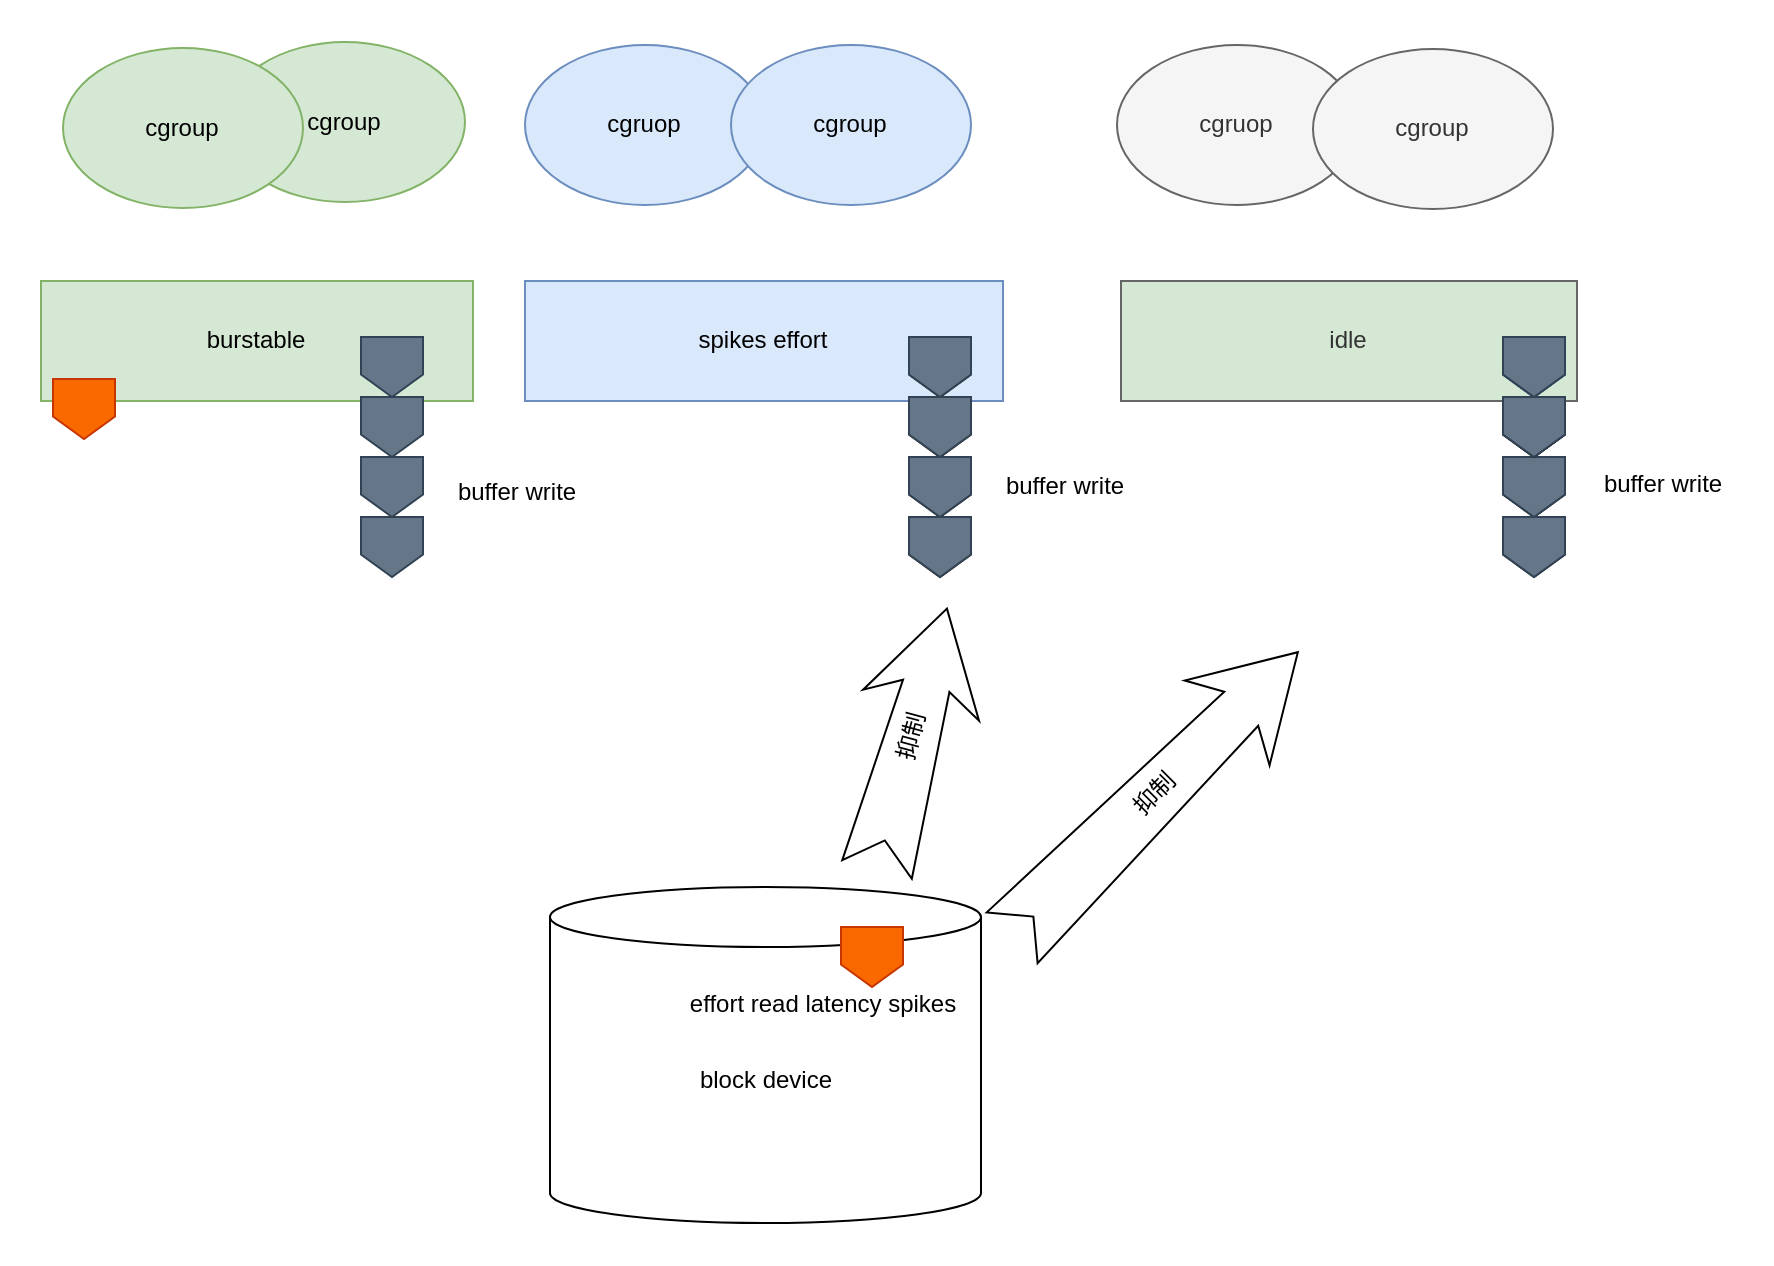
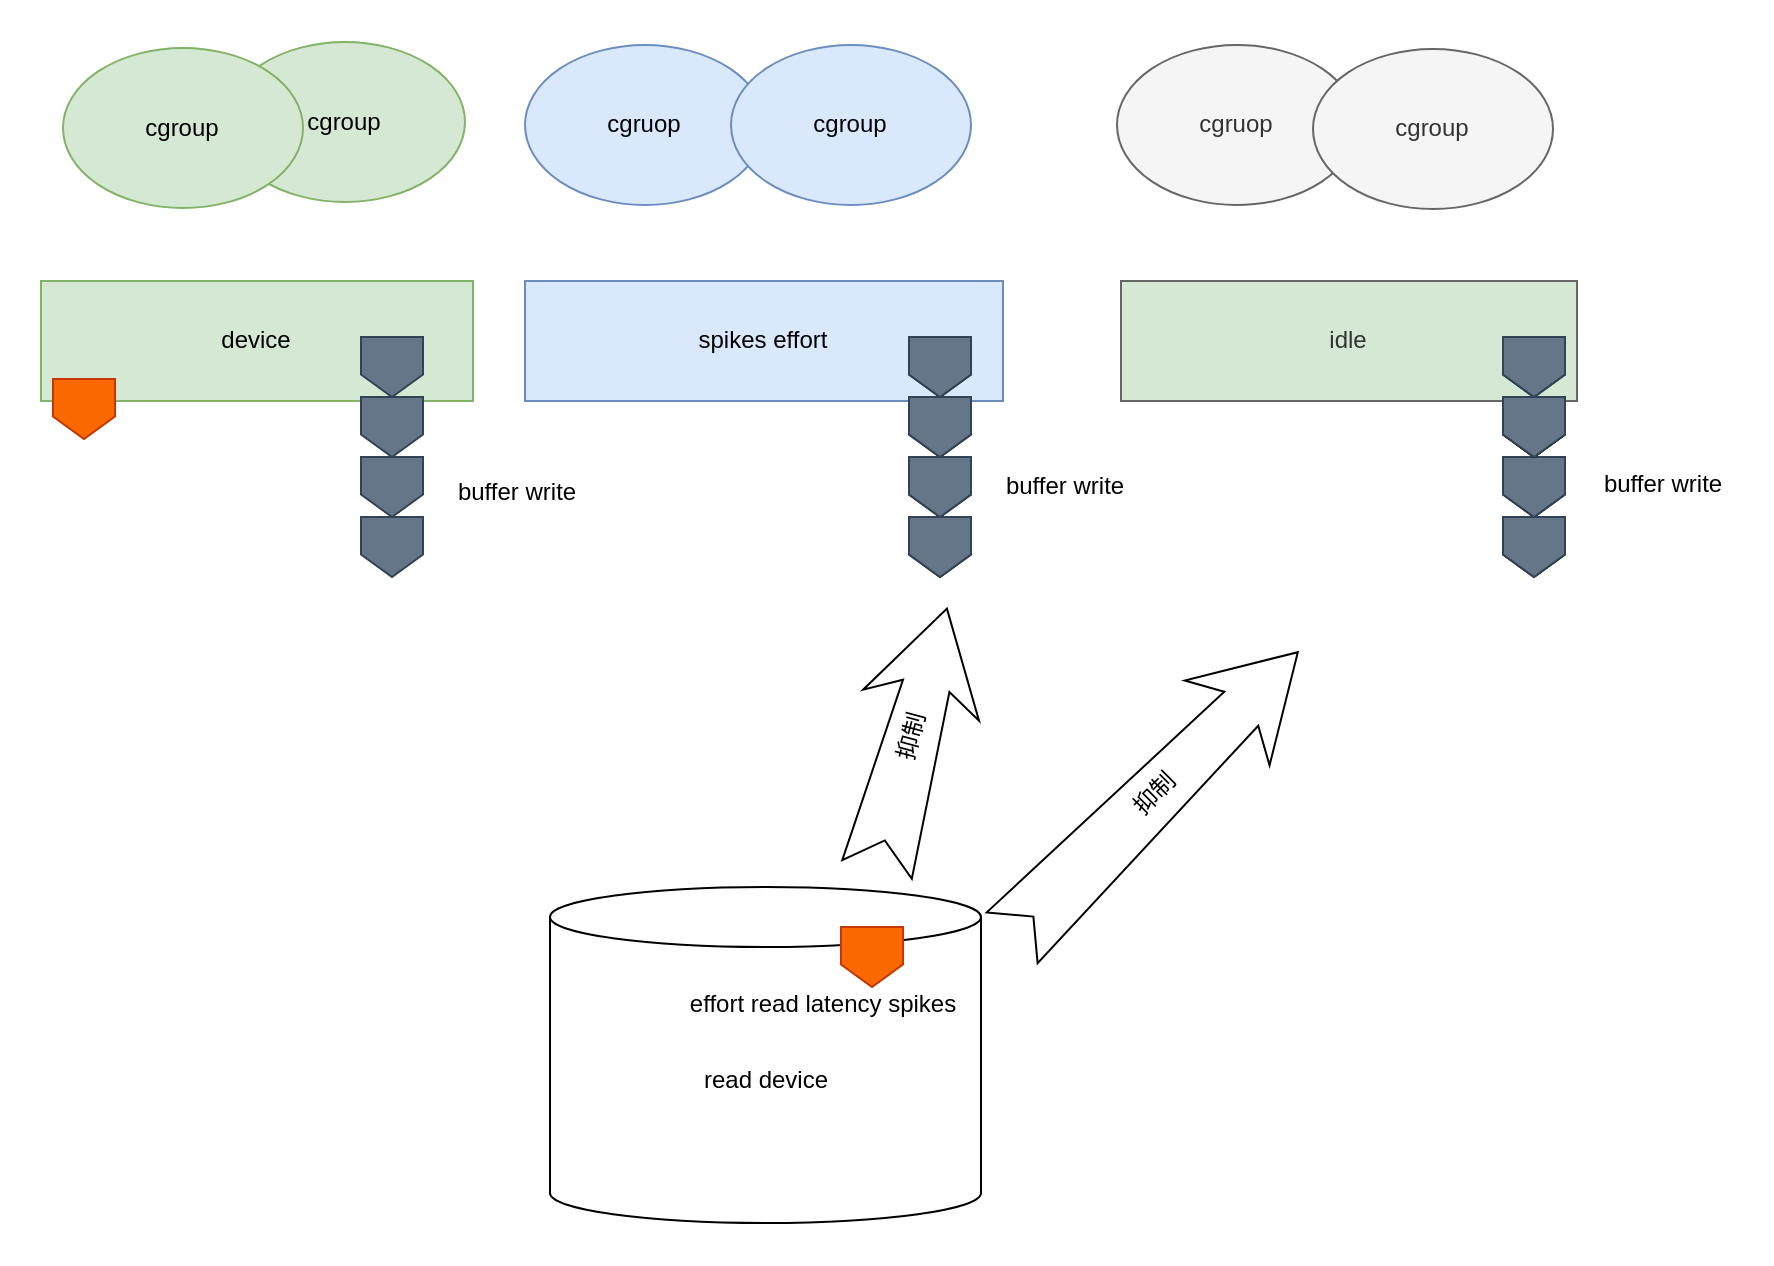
(257, 341) -> (257, 341)
(767, 1081) -> (767, 1081)
